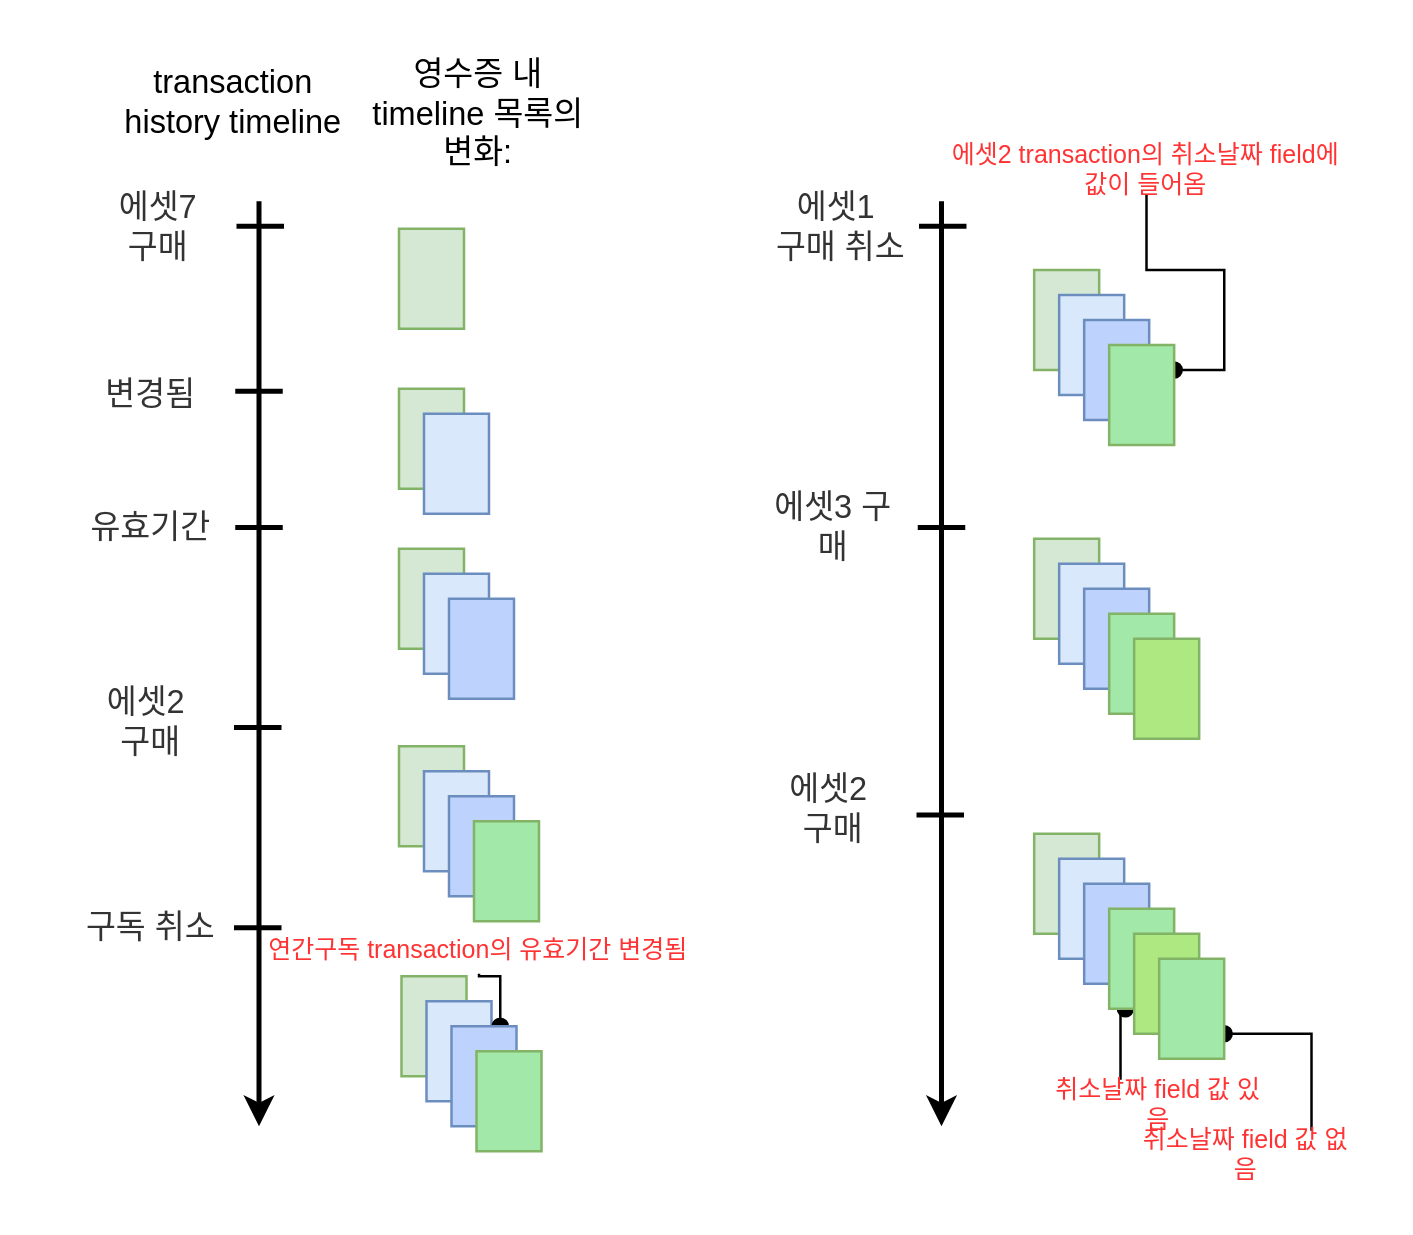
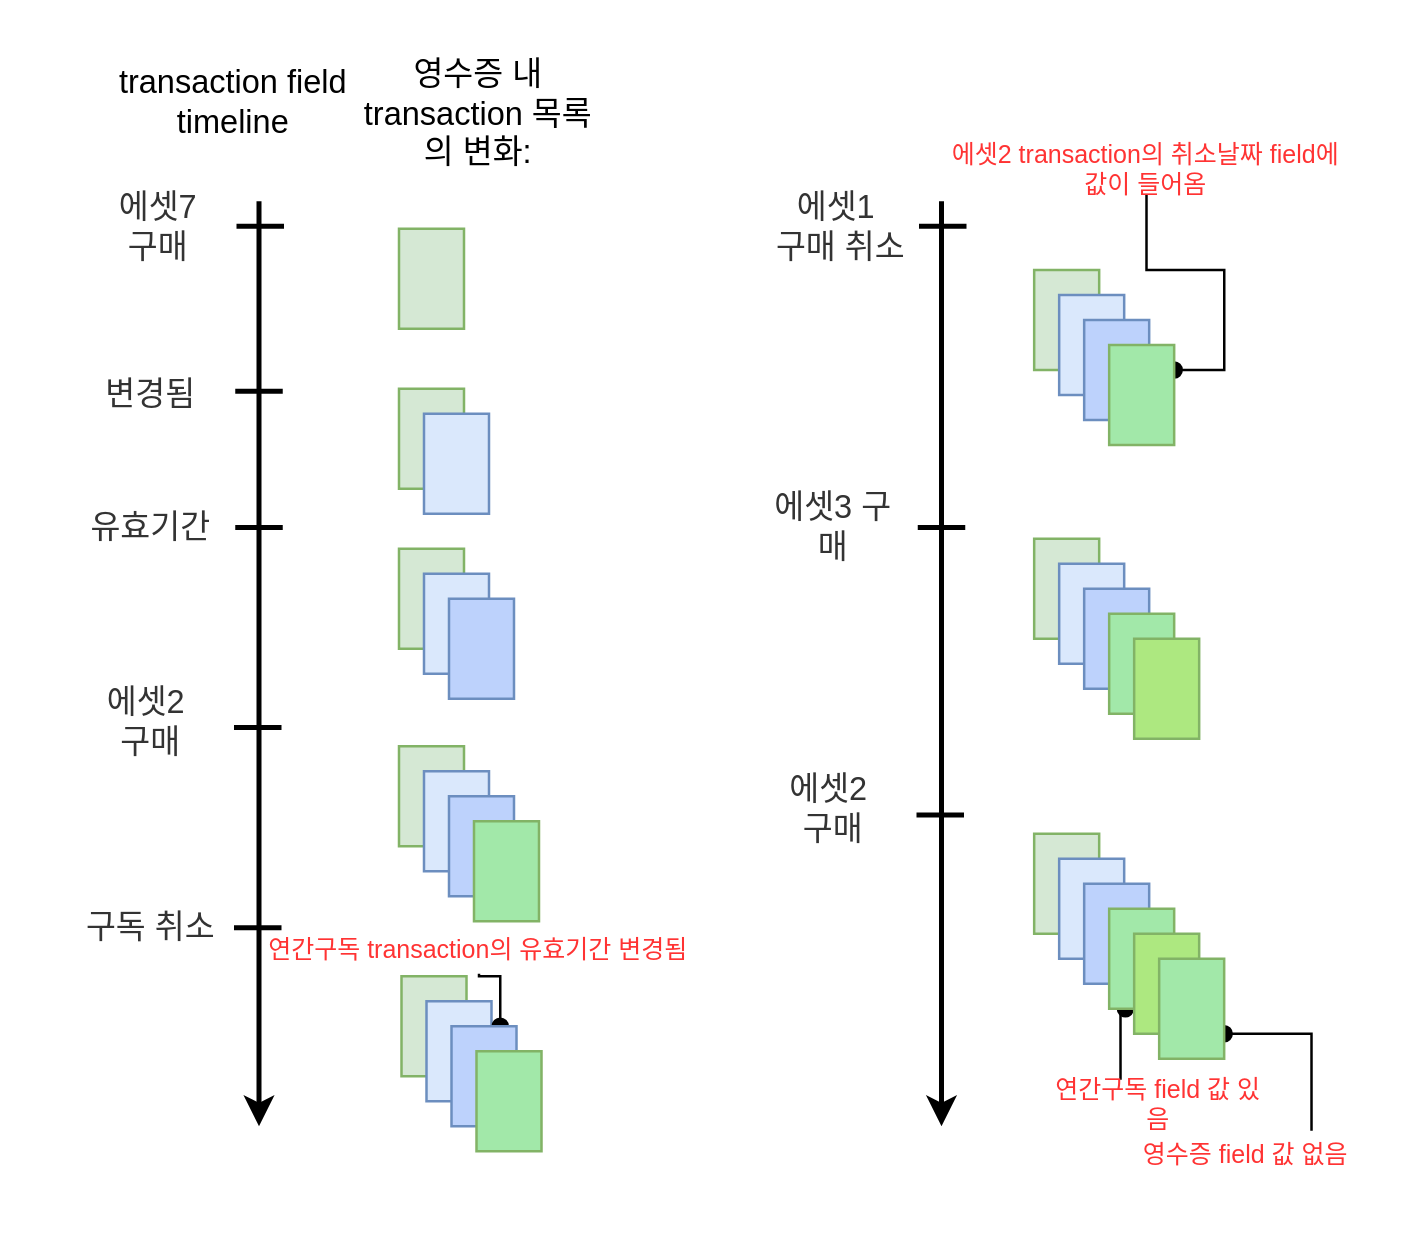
(234, 101) -> (234, 101)
(479, 114) -> (479, 114)
(1159, 1104) -> (1159, 1104)
(1246, 1154) -> (1246, 1154)
